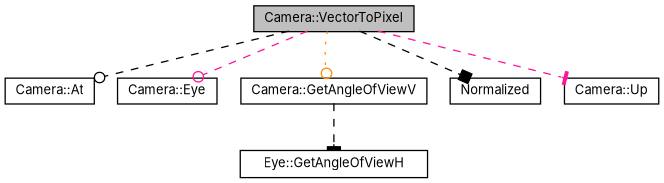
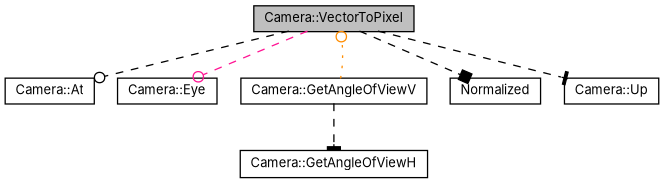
(325, 50) -> (343, 60)
(469, 54) -> (469, 54)
(334, 164) -> (334, 164)
